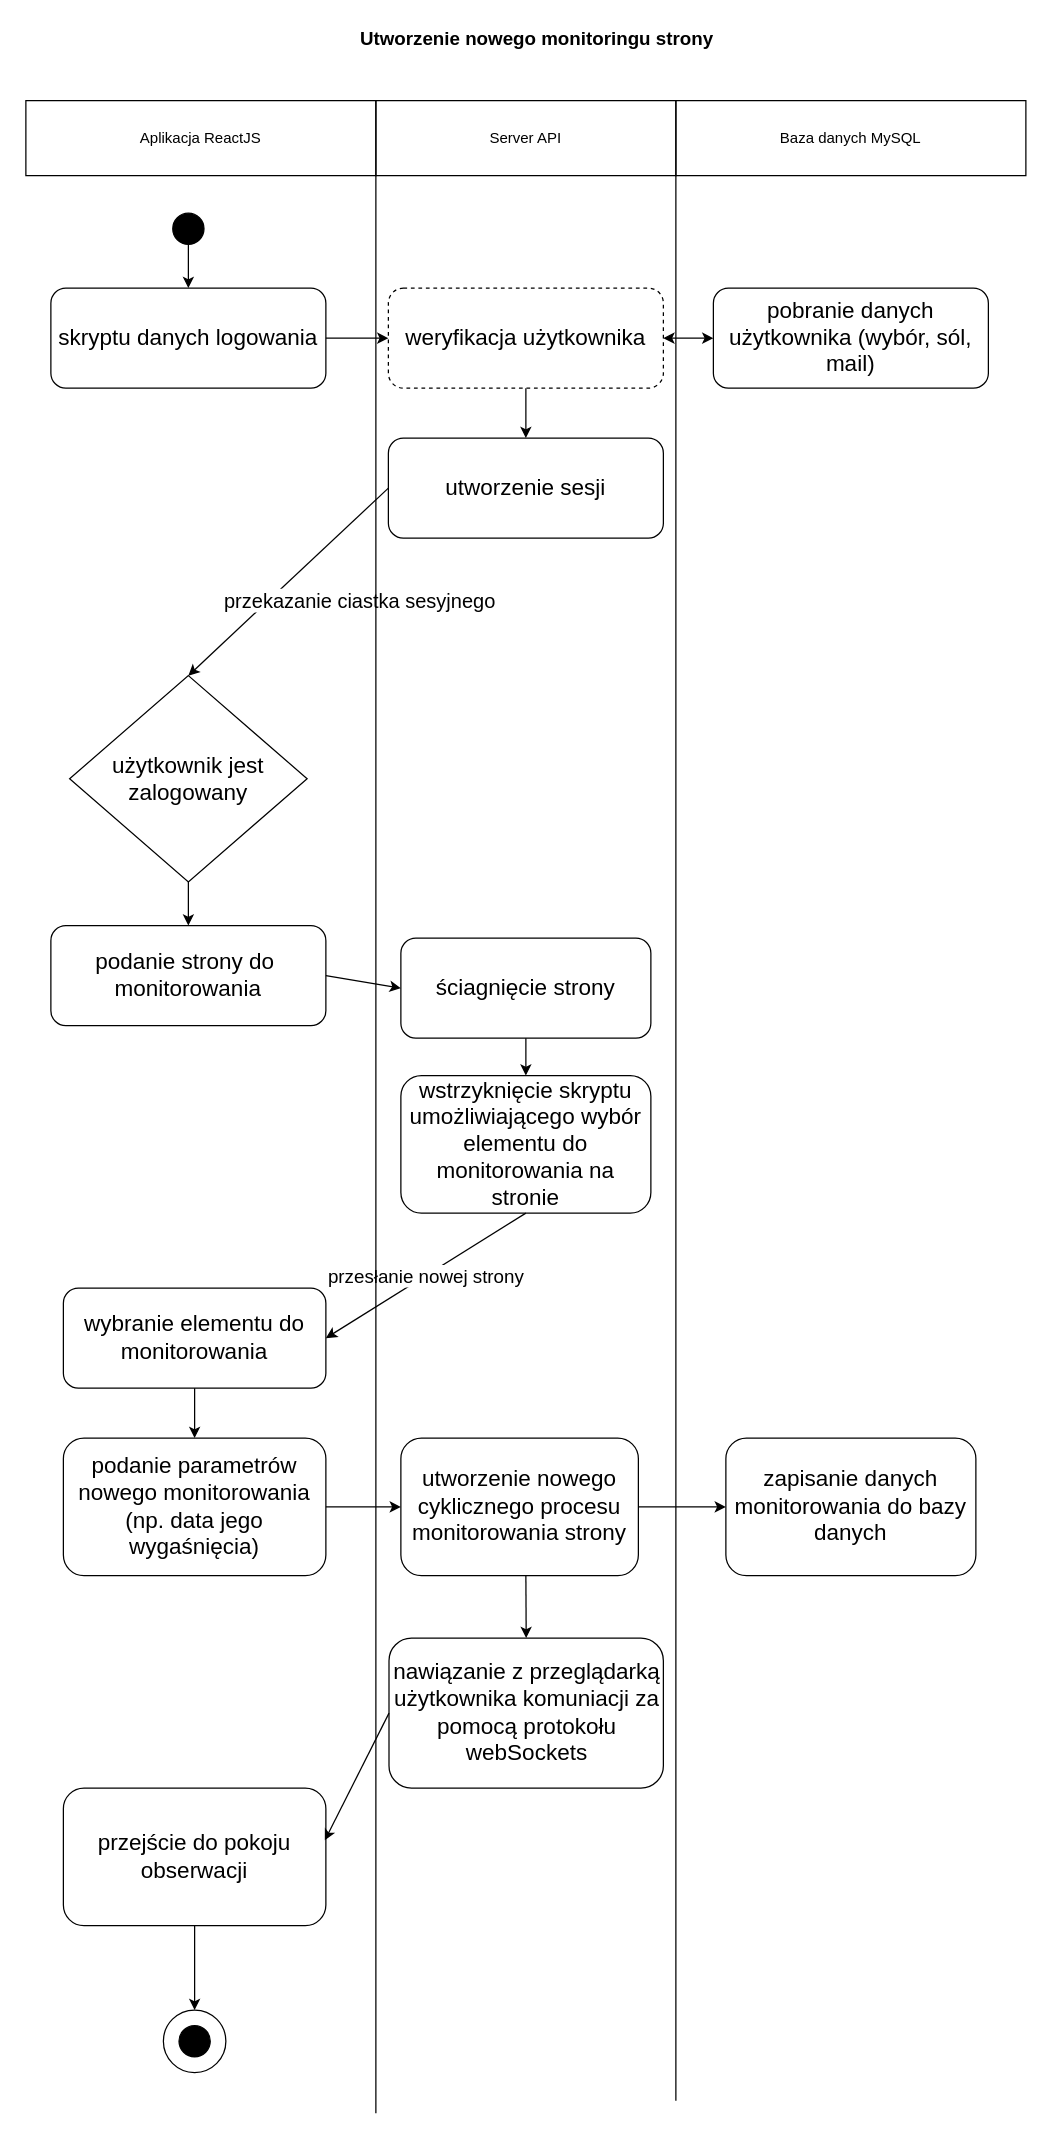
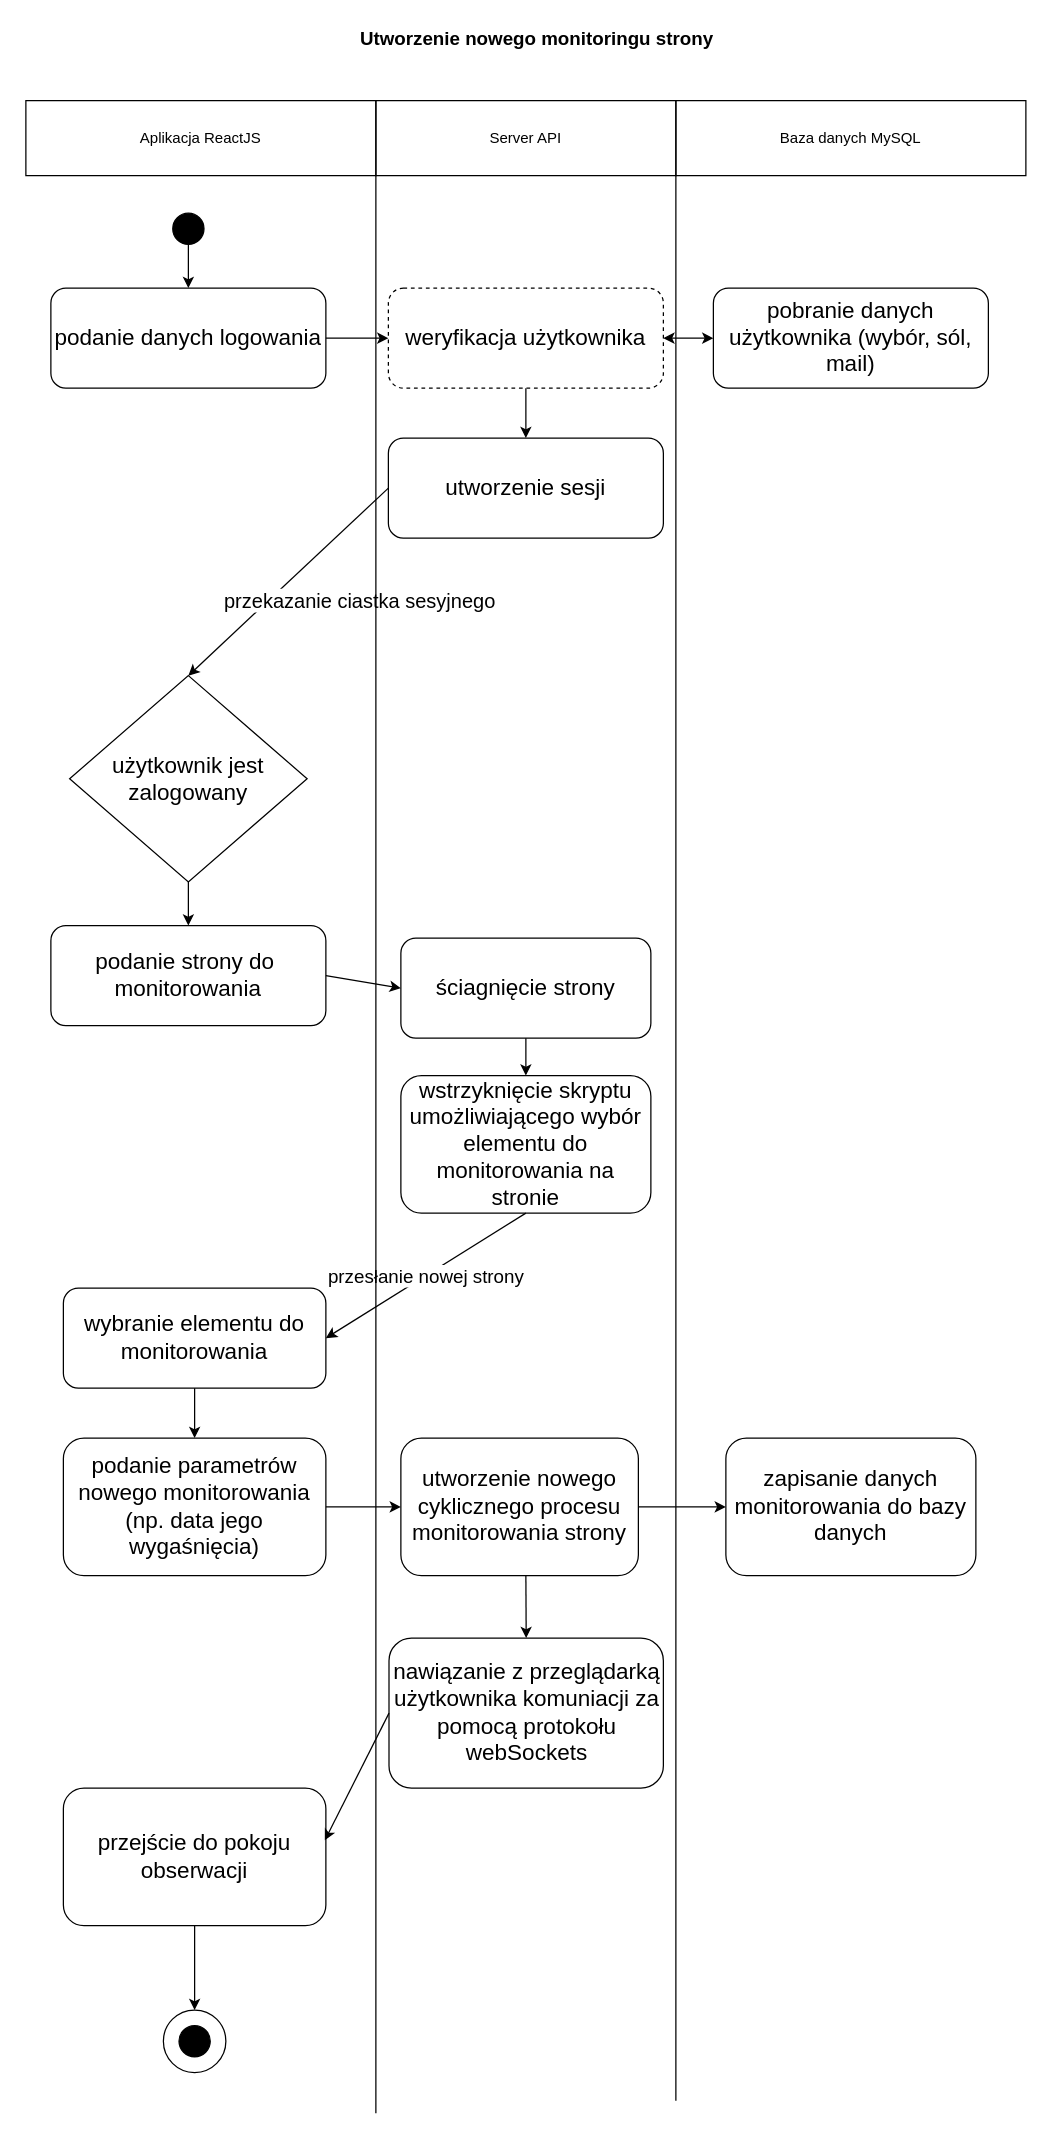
(188, 338) -> (188, 338)
